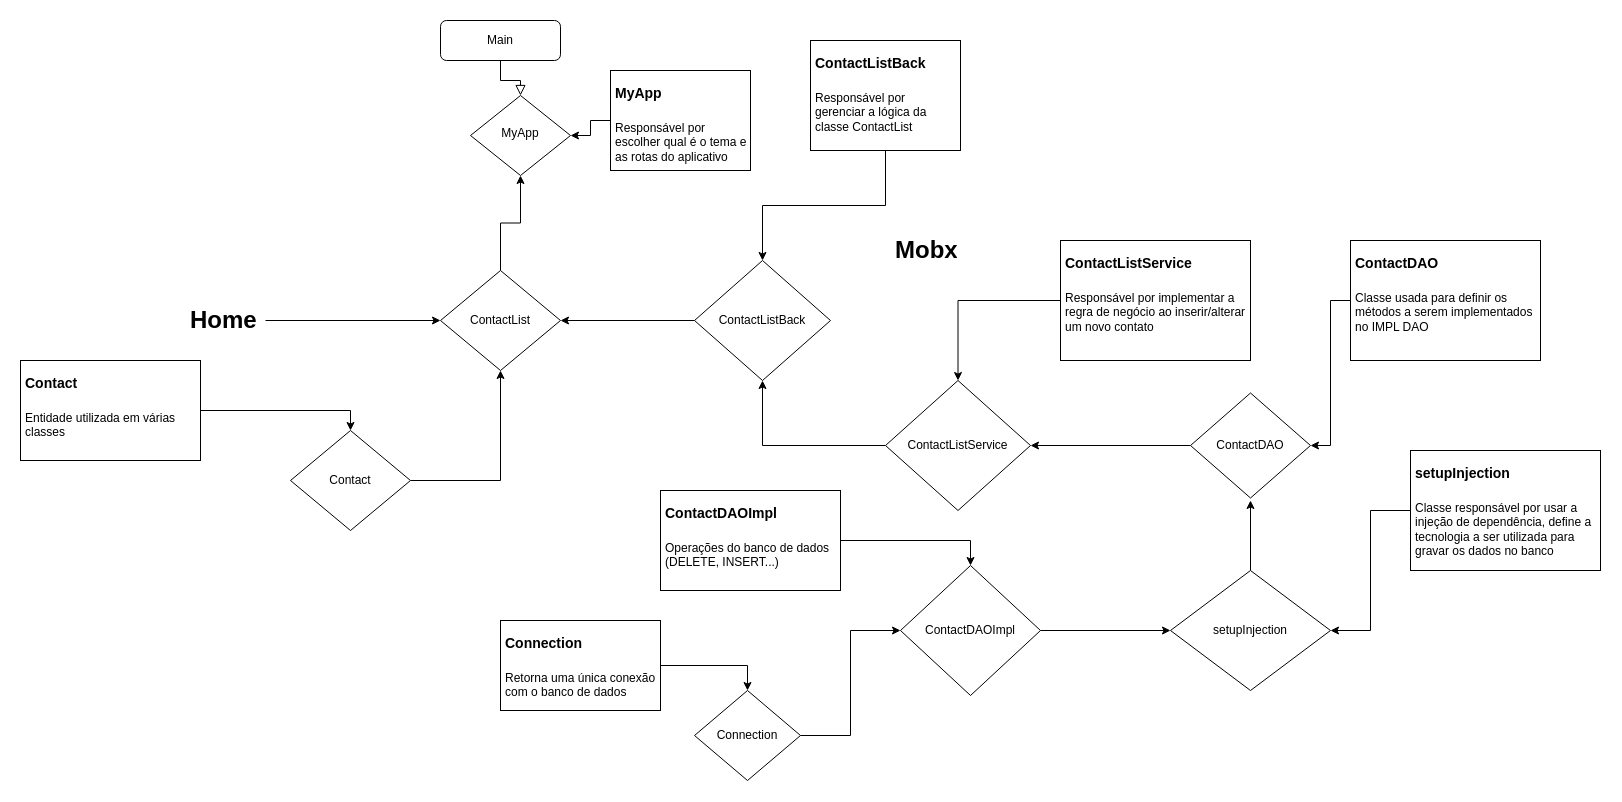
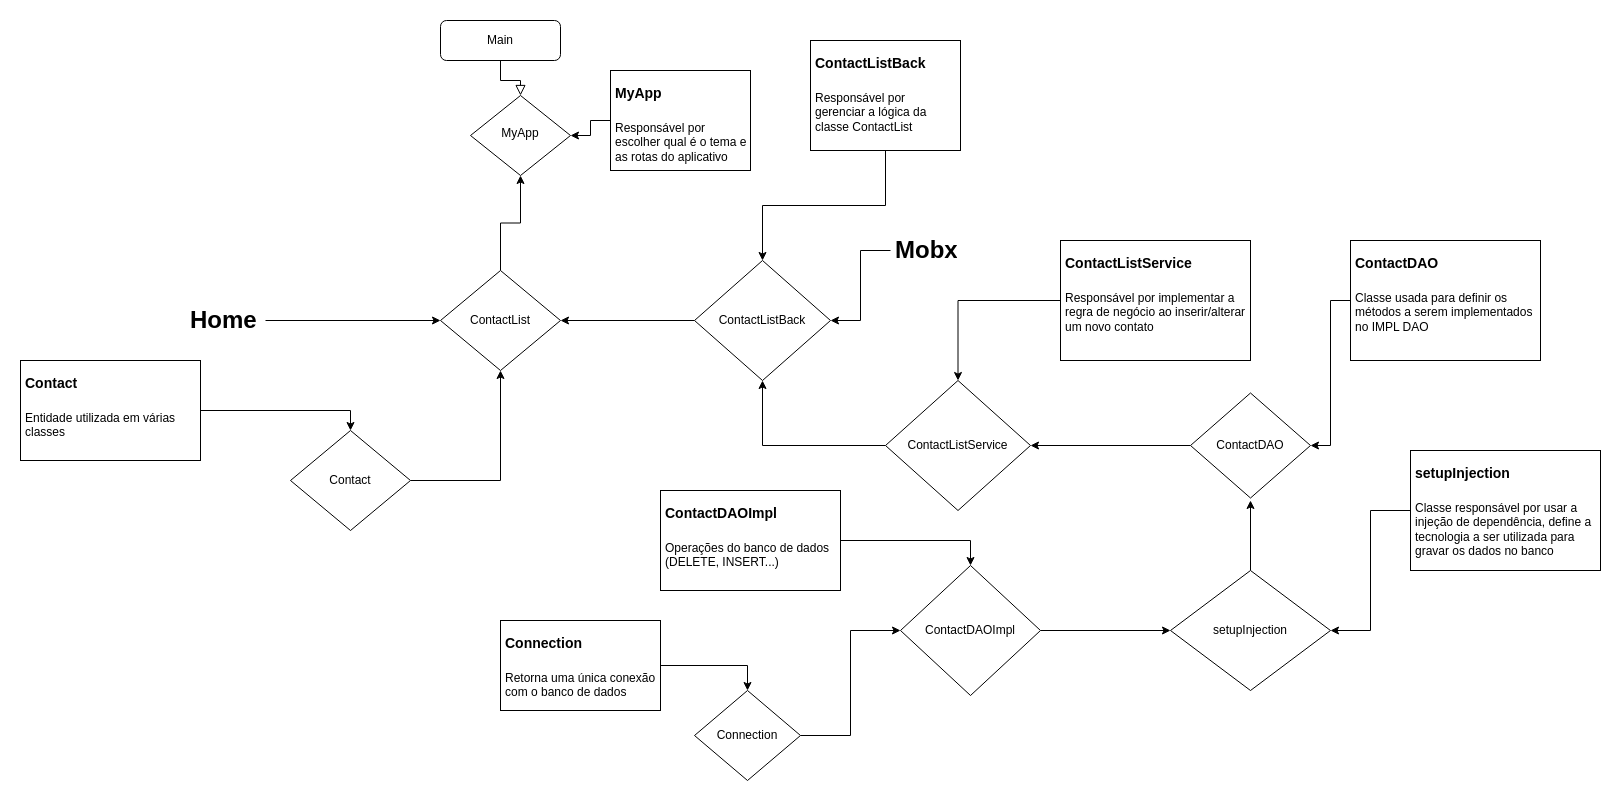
none -> (861, 282)
